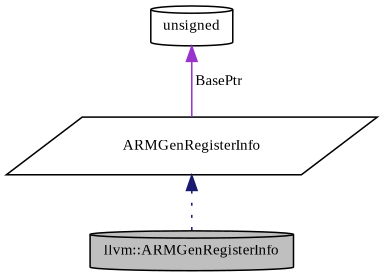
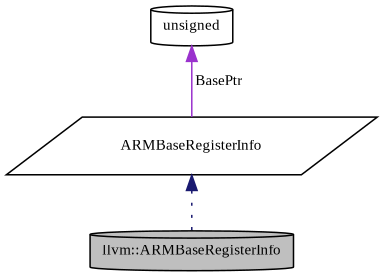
(192, 146) -> (192, 146)
(192, 251) -> (192, 251)
